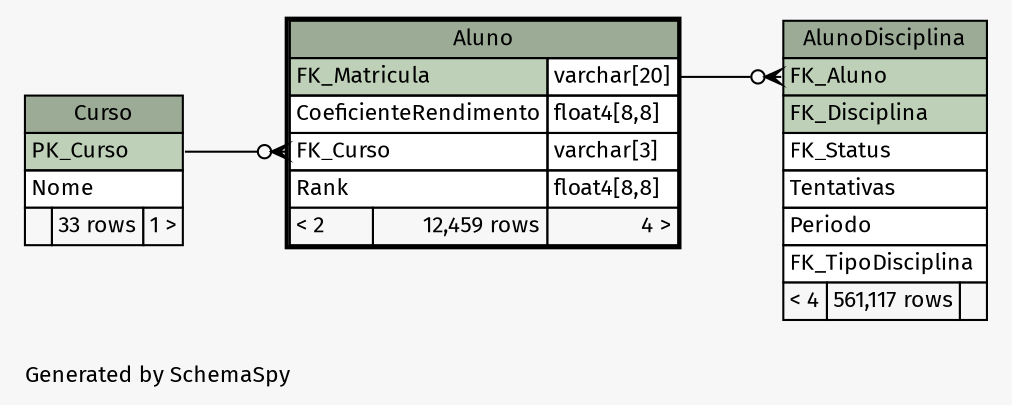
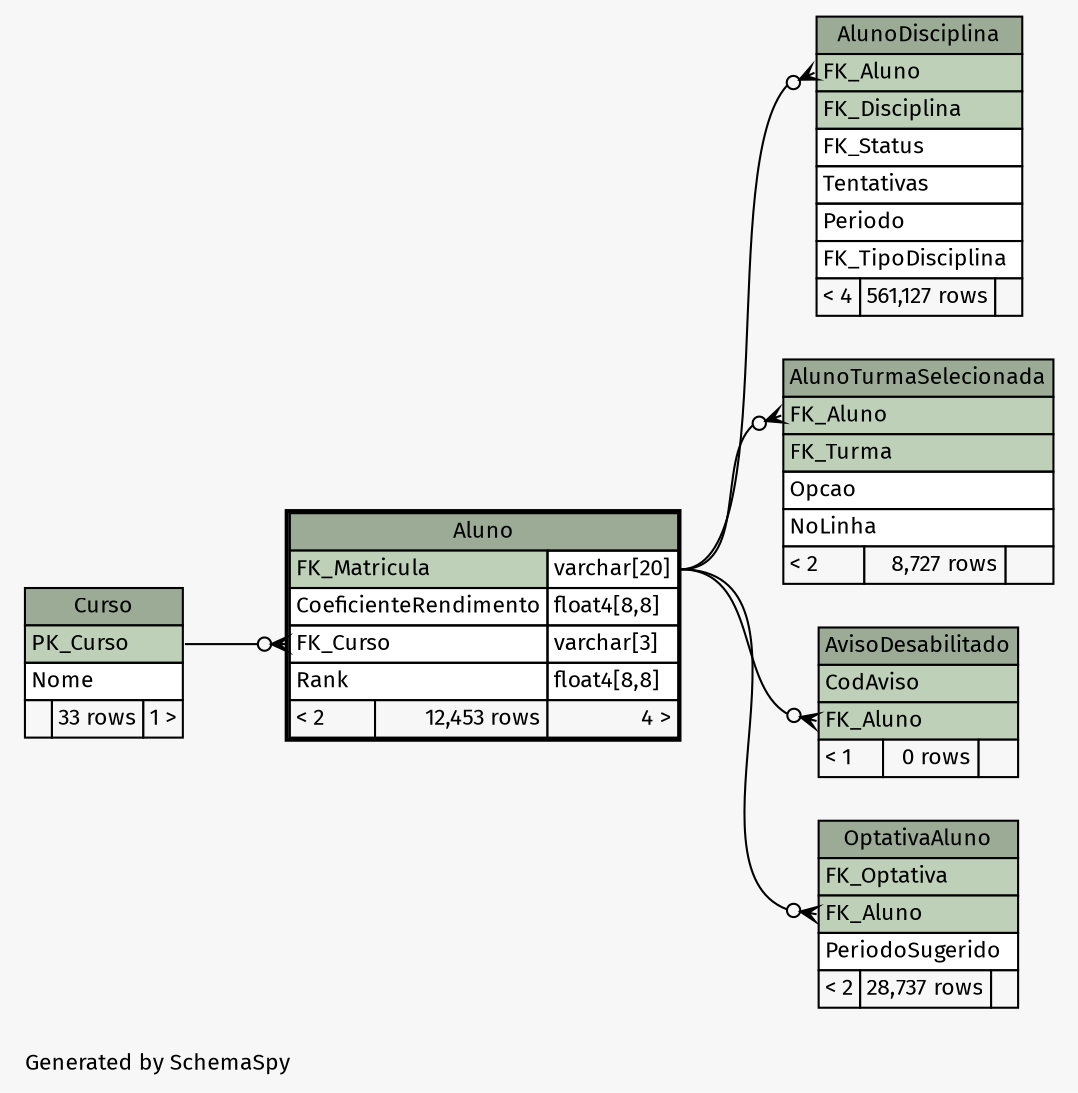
(482, 225) -> (483, 718)
(893, 300) -> (928, 296)
none -> (918, 472)
none -> (918, 702)
none -> (918, 914)
